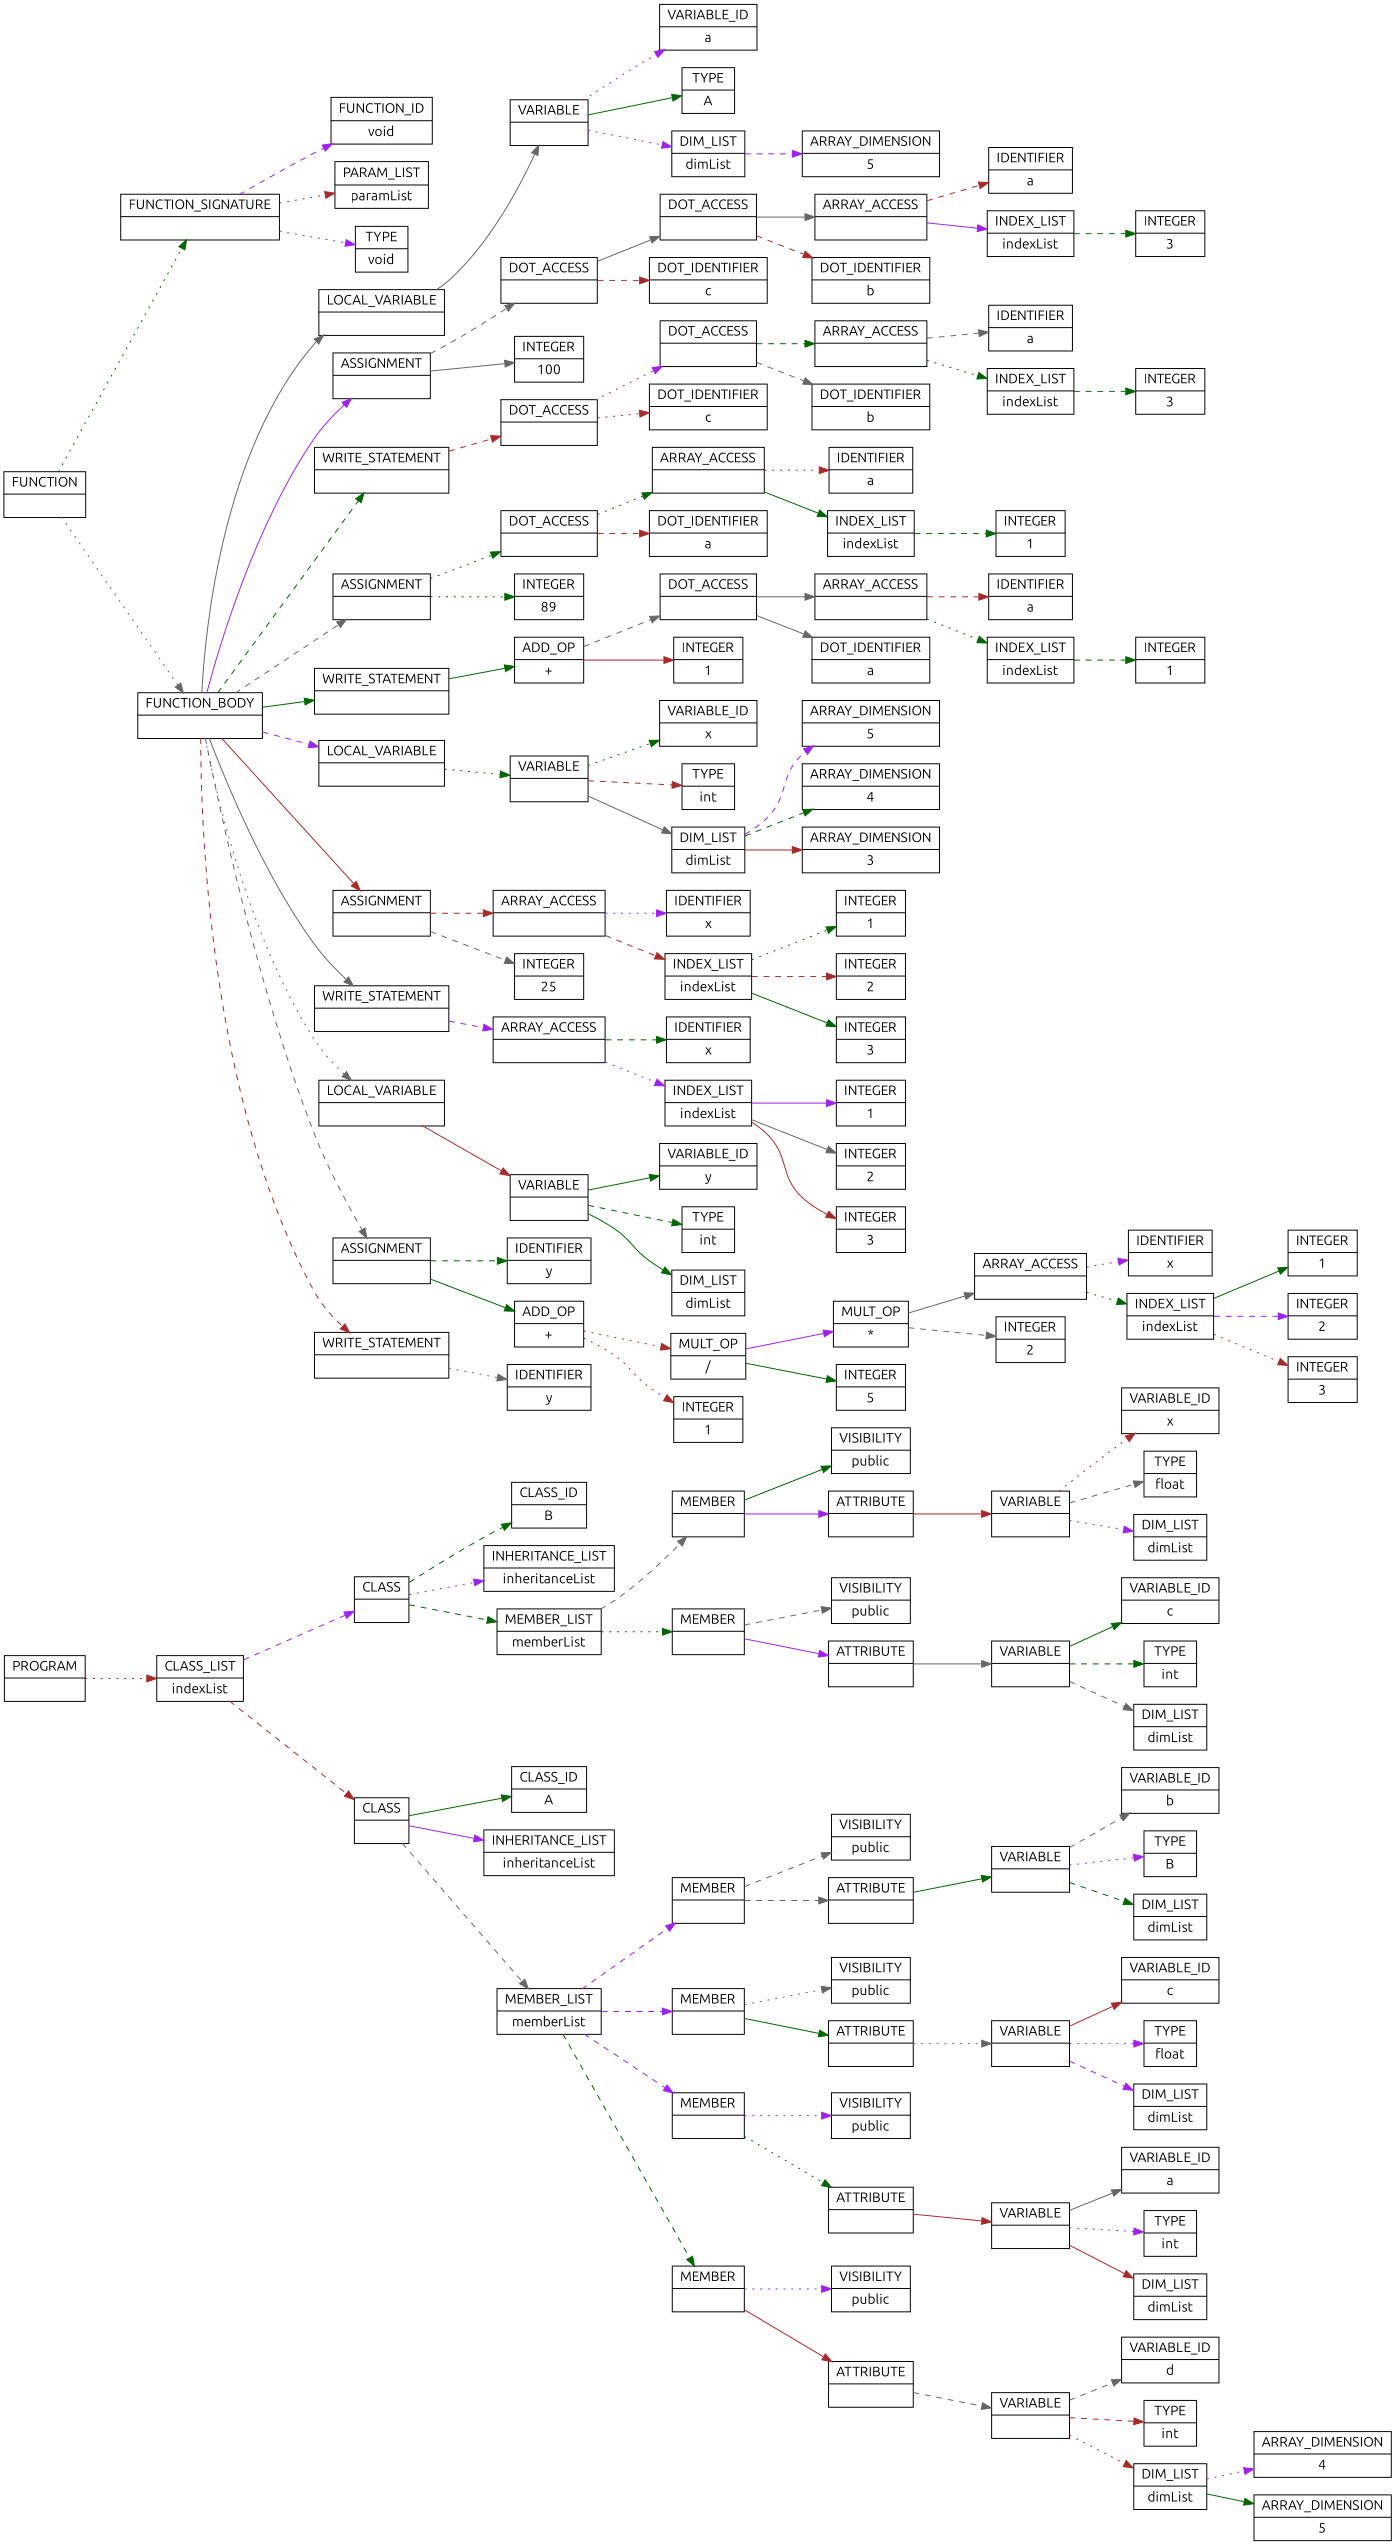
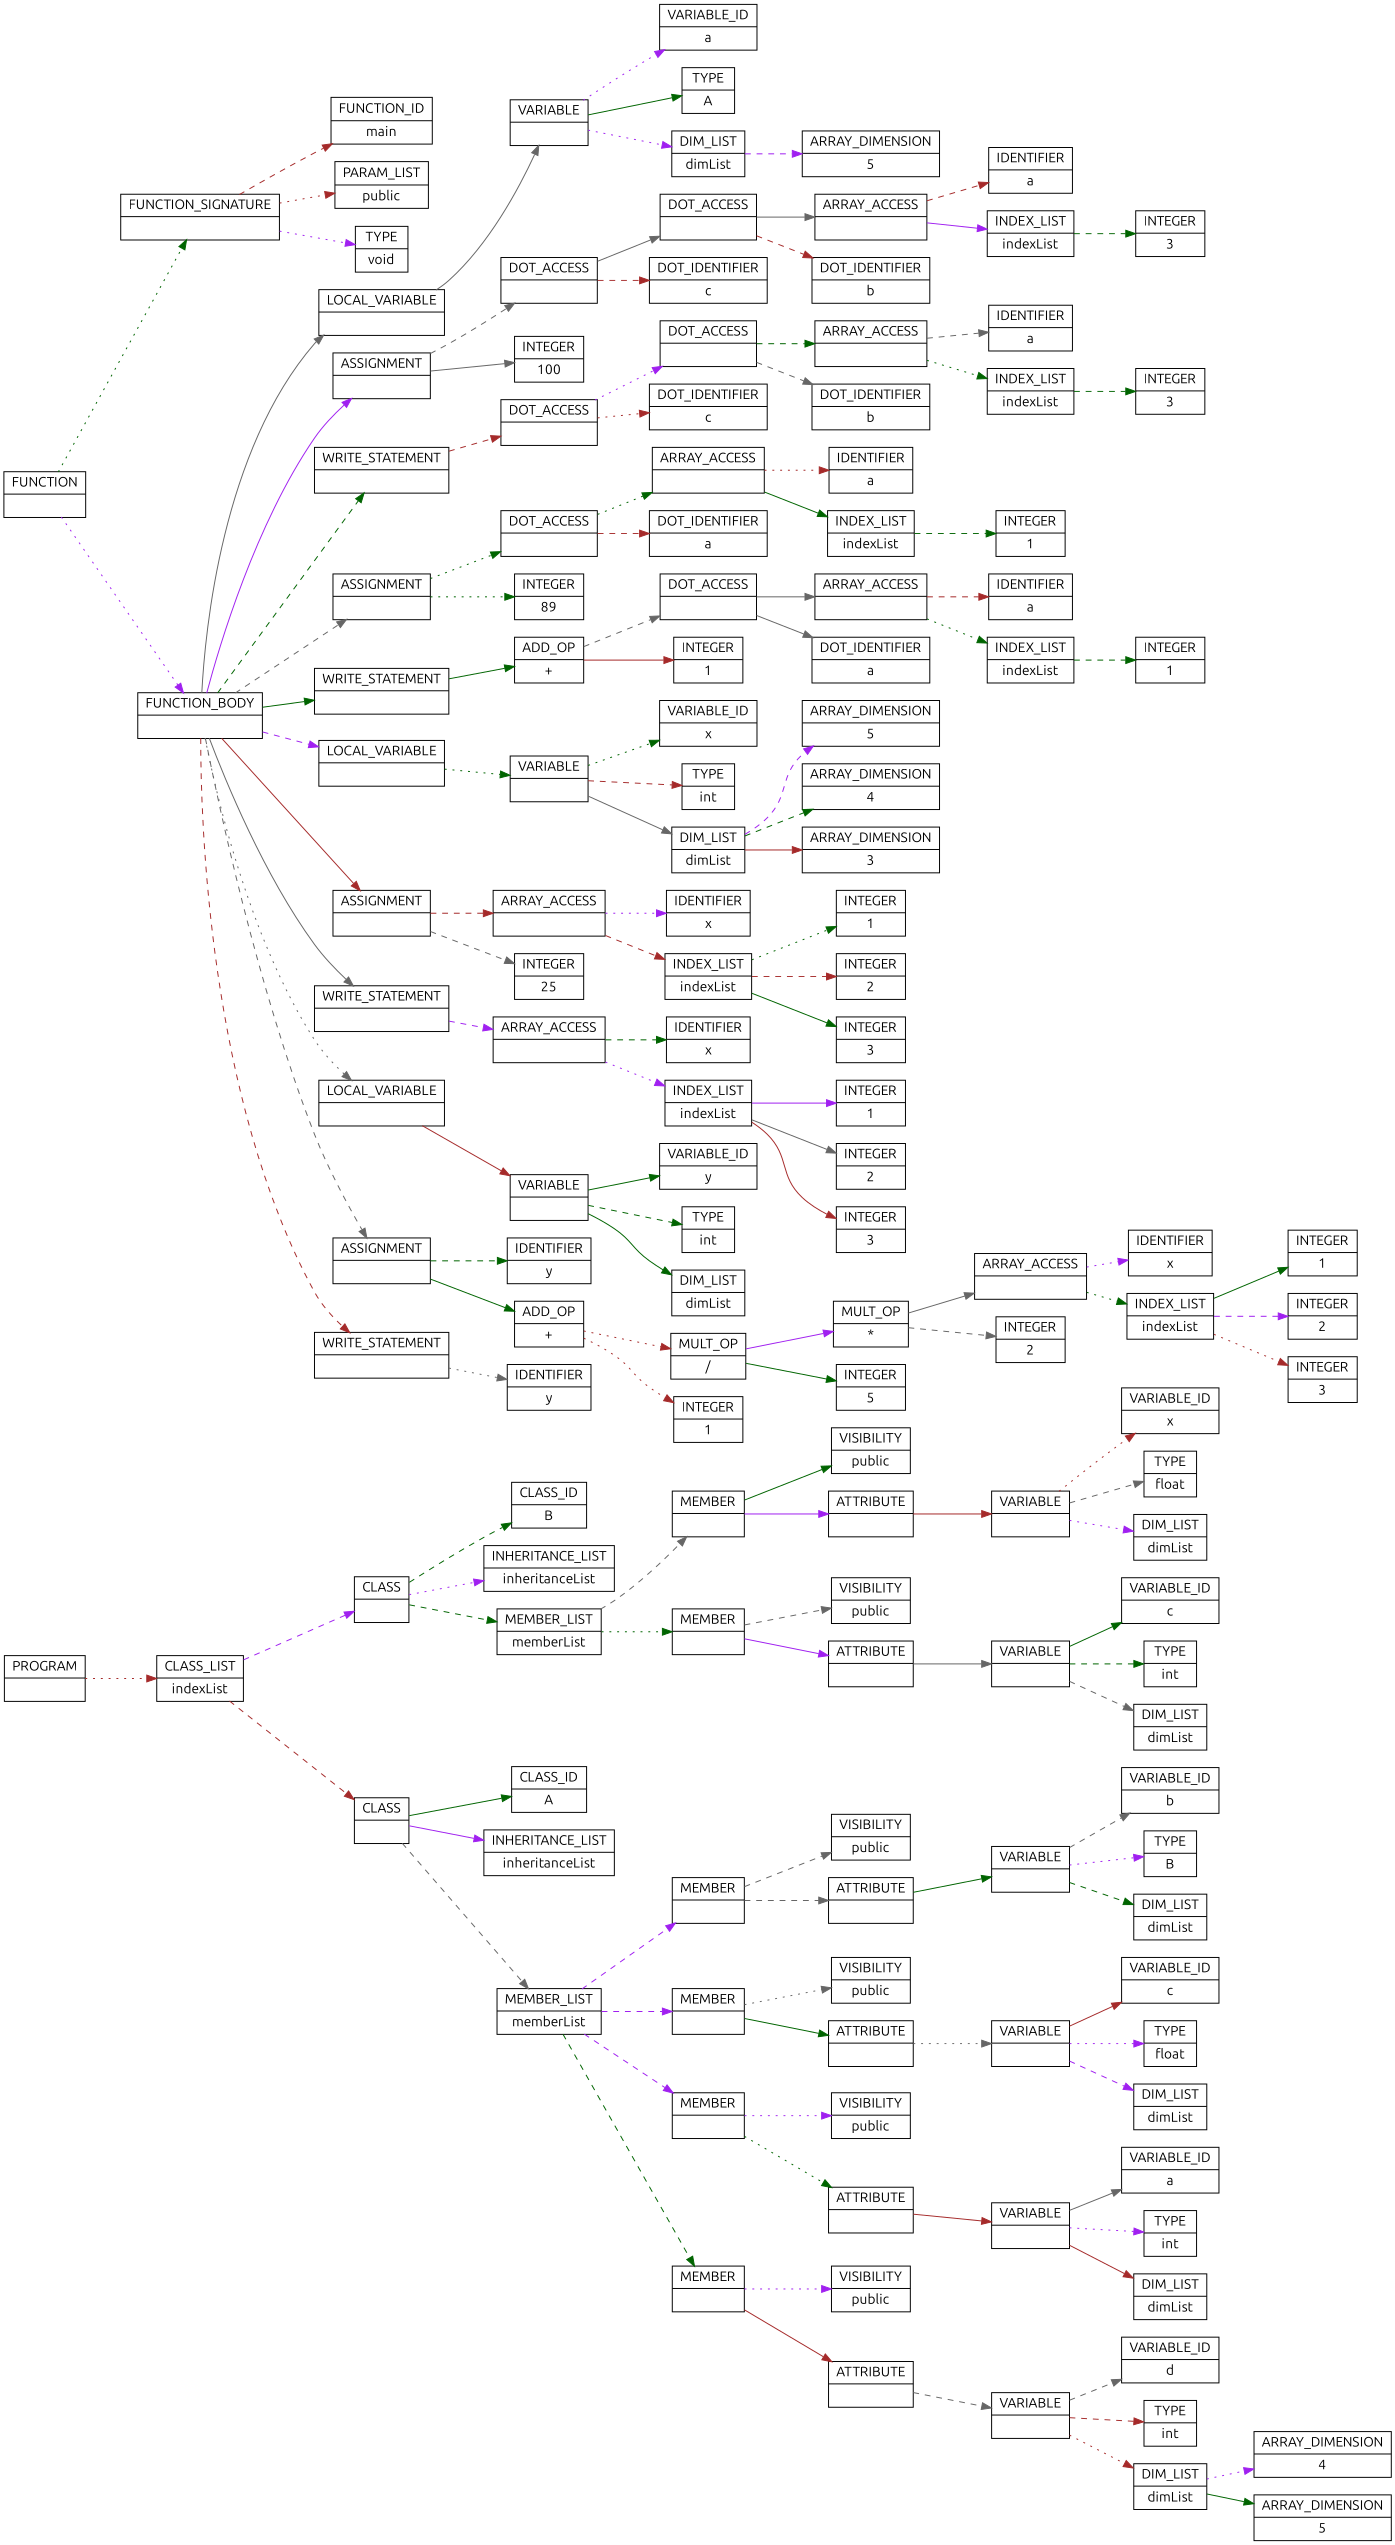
(382, 132) -> (382, 132)
(281, 171) -> (281, 171)
(382, 196) -> (382, 196)
(120, 601) -> (120, 601)
